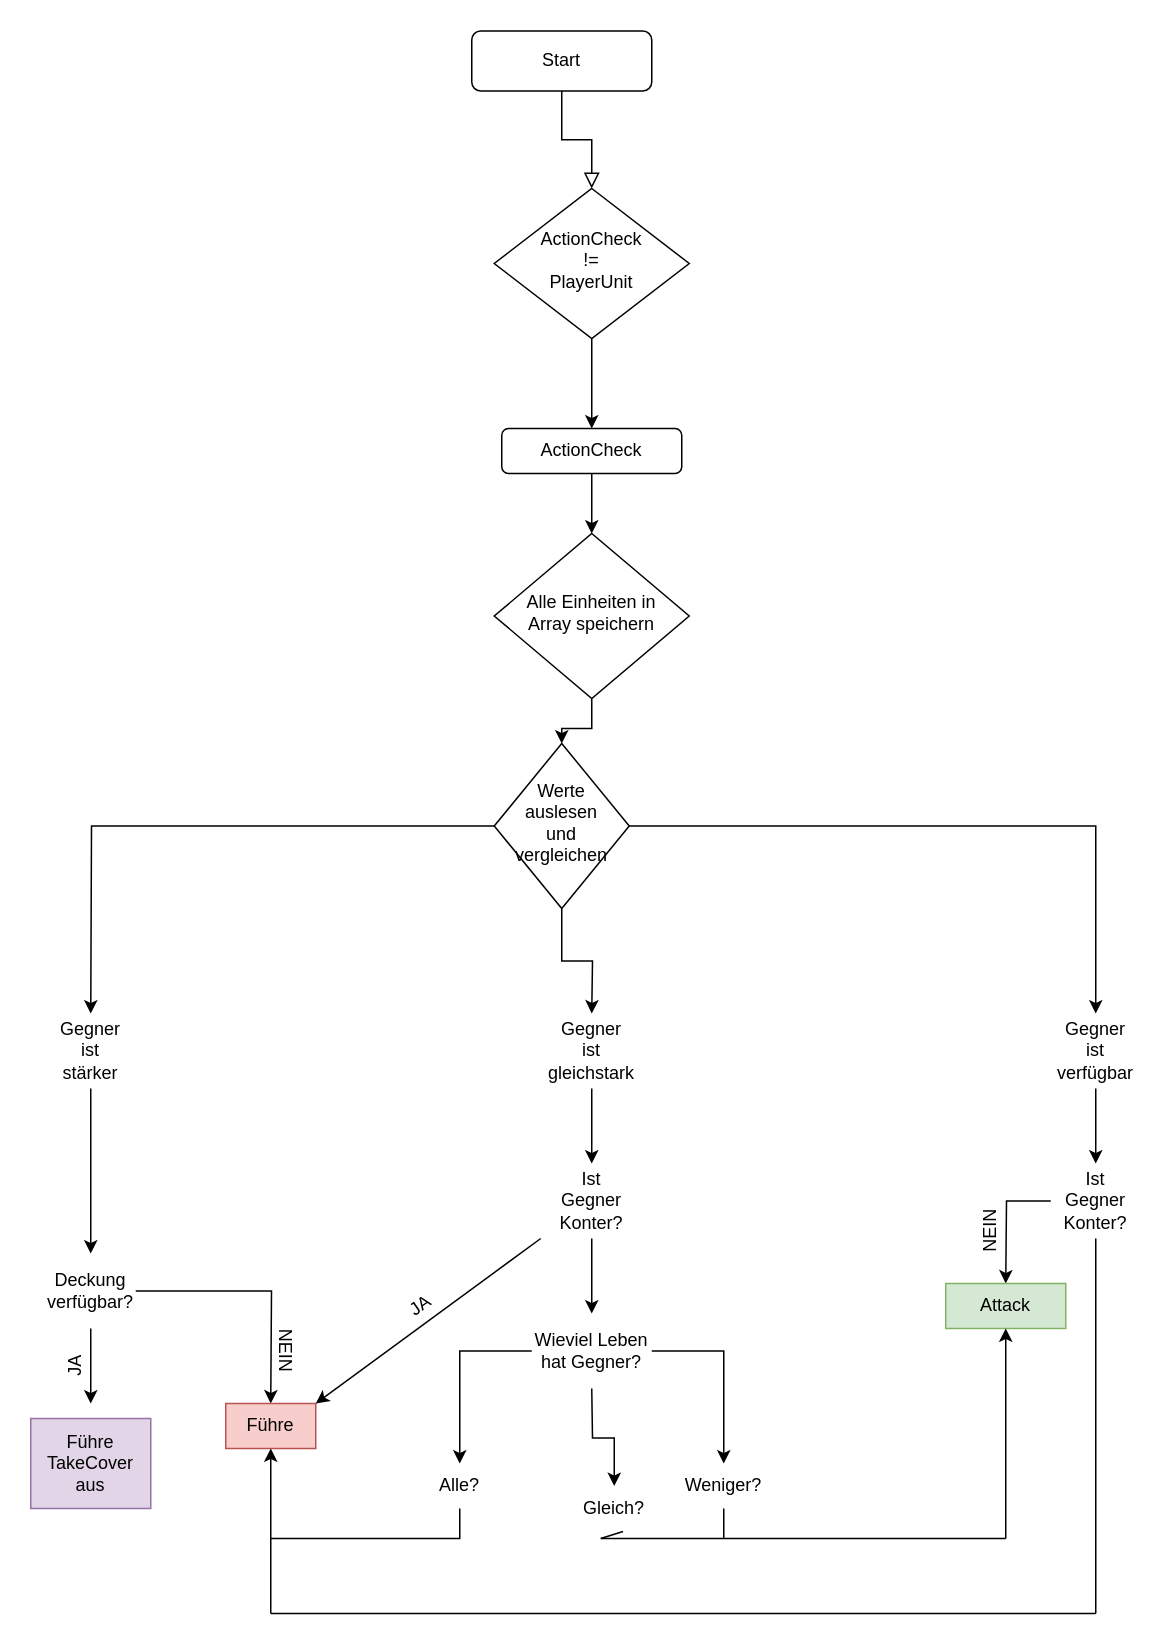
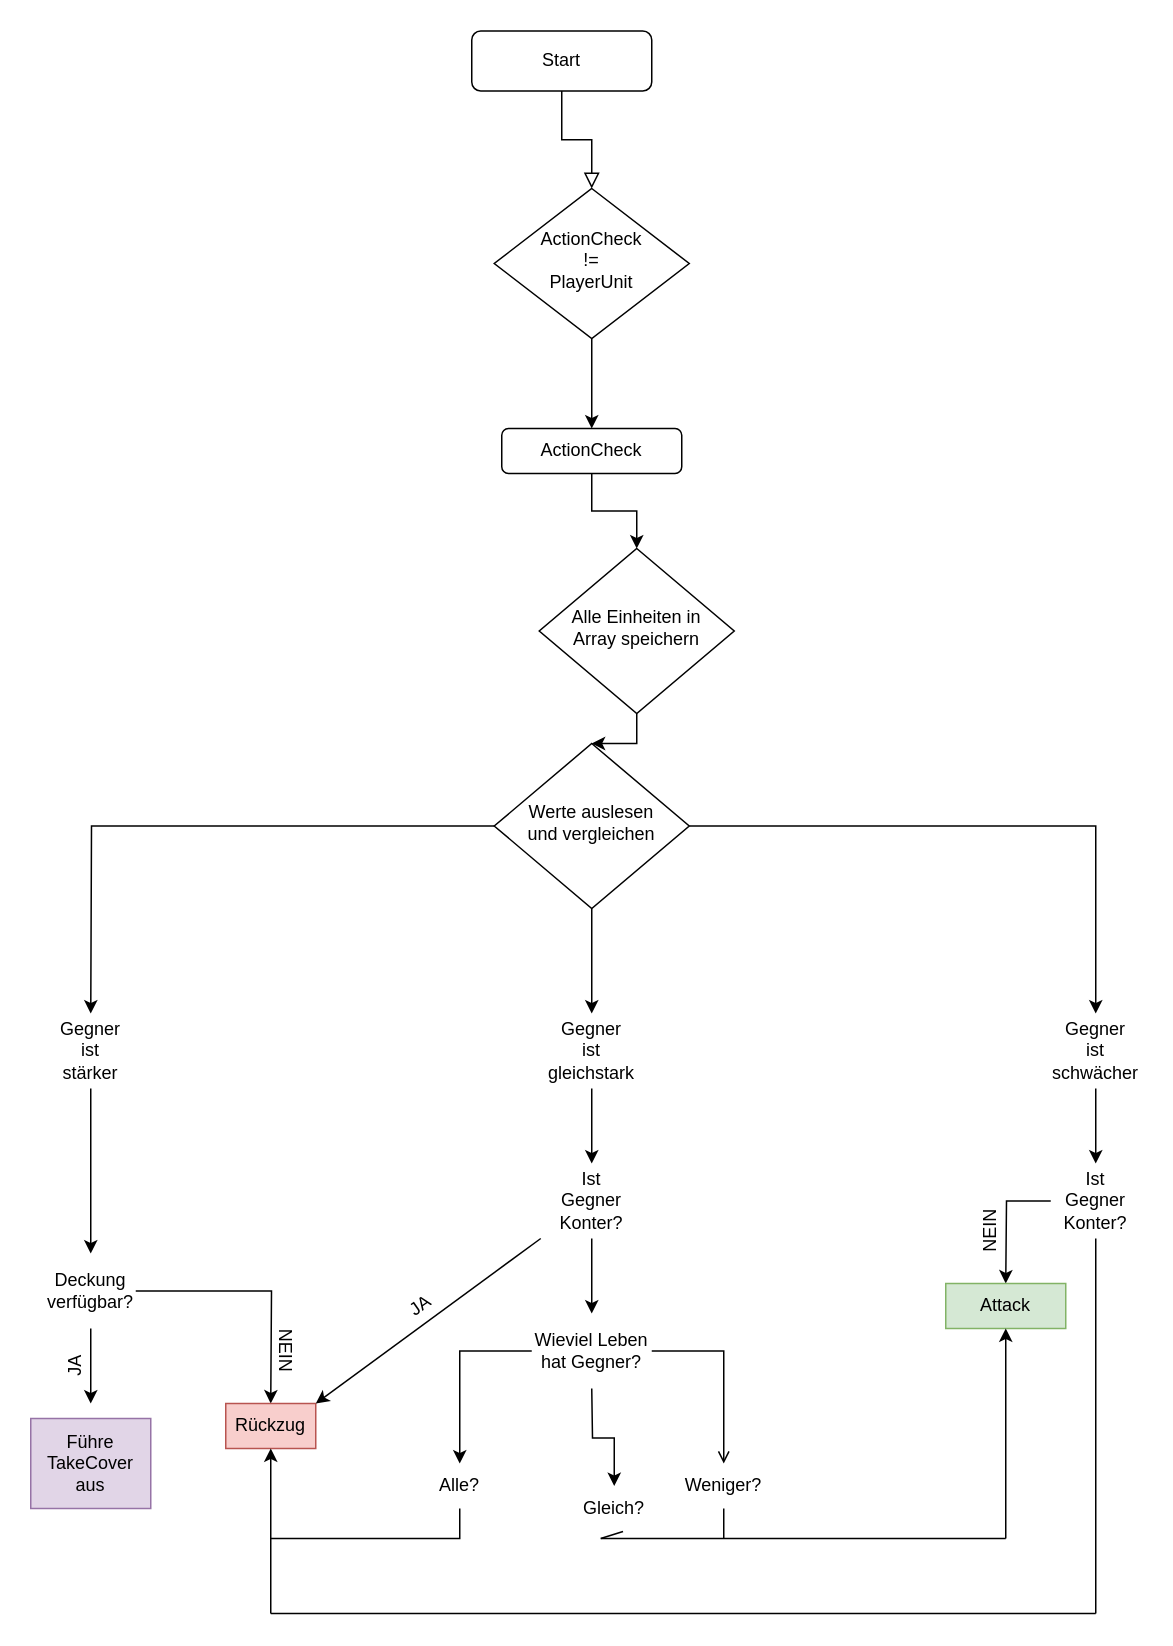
(592, 616) -> (637, 631)
(562, 826) -> (592, 826)
(1096, 1051) -> (1096, 1051)
(271, 1426) -> (271, 1426)
(724, 1452) -> (724, 1454)
